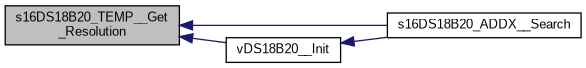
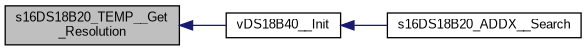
(290, 25) -> none
(283, 50) -> (283, 25)
